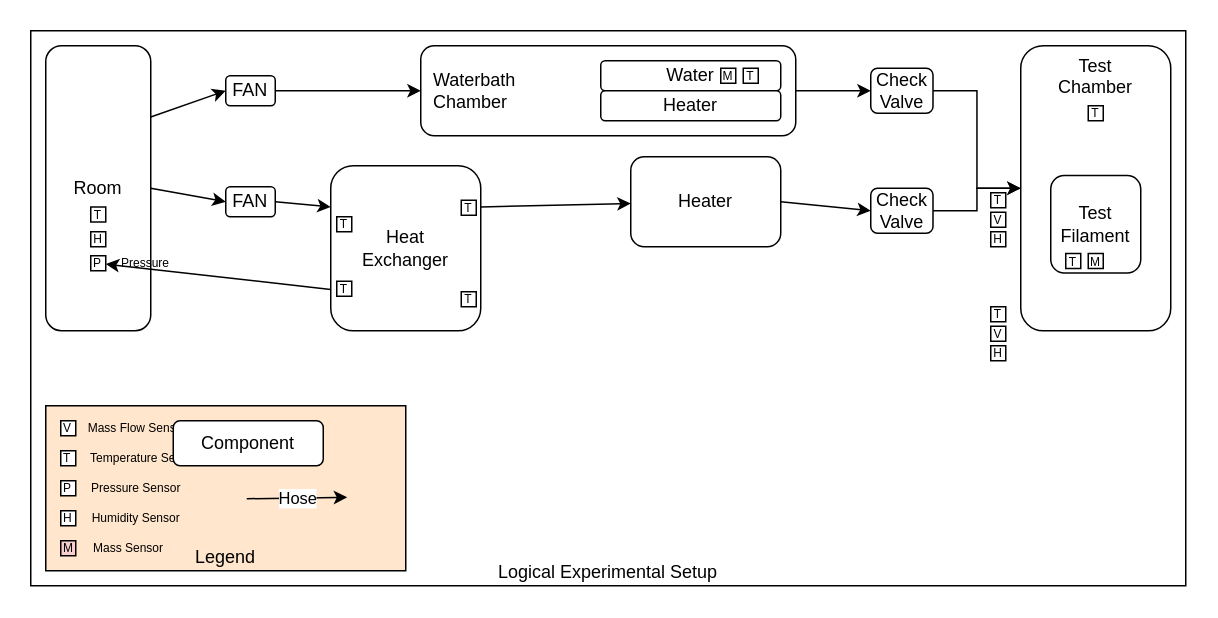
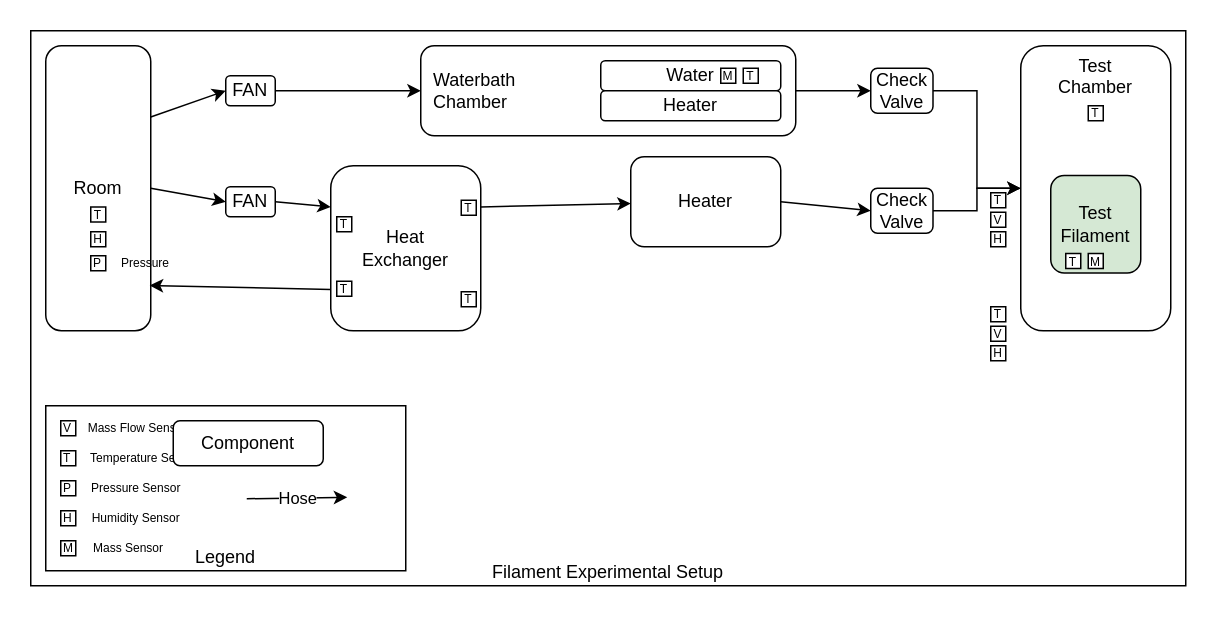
(1096, 224) -> (1096, 224)
(221, 277) -> (242, 288)
(226, 488) -> (226, 488)
(68, 548) -> (68, 548)
(608, 570) -> (608, 570)
